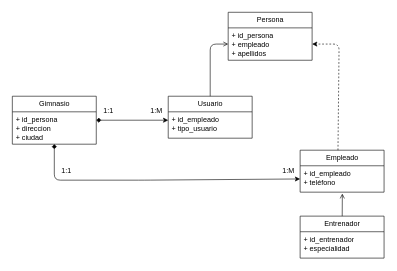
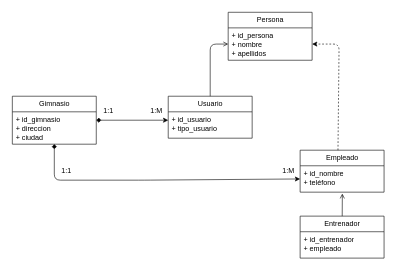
(254, 45) -> (254, 45)
(197, 125) -> (197, 125)
(38, 129) -> (38, 129)
(327, 179) -> (324, 179)
(332, 245) -> (332, 245)
